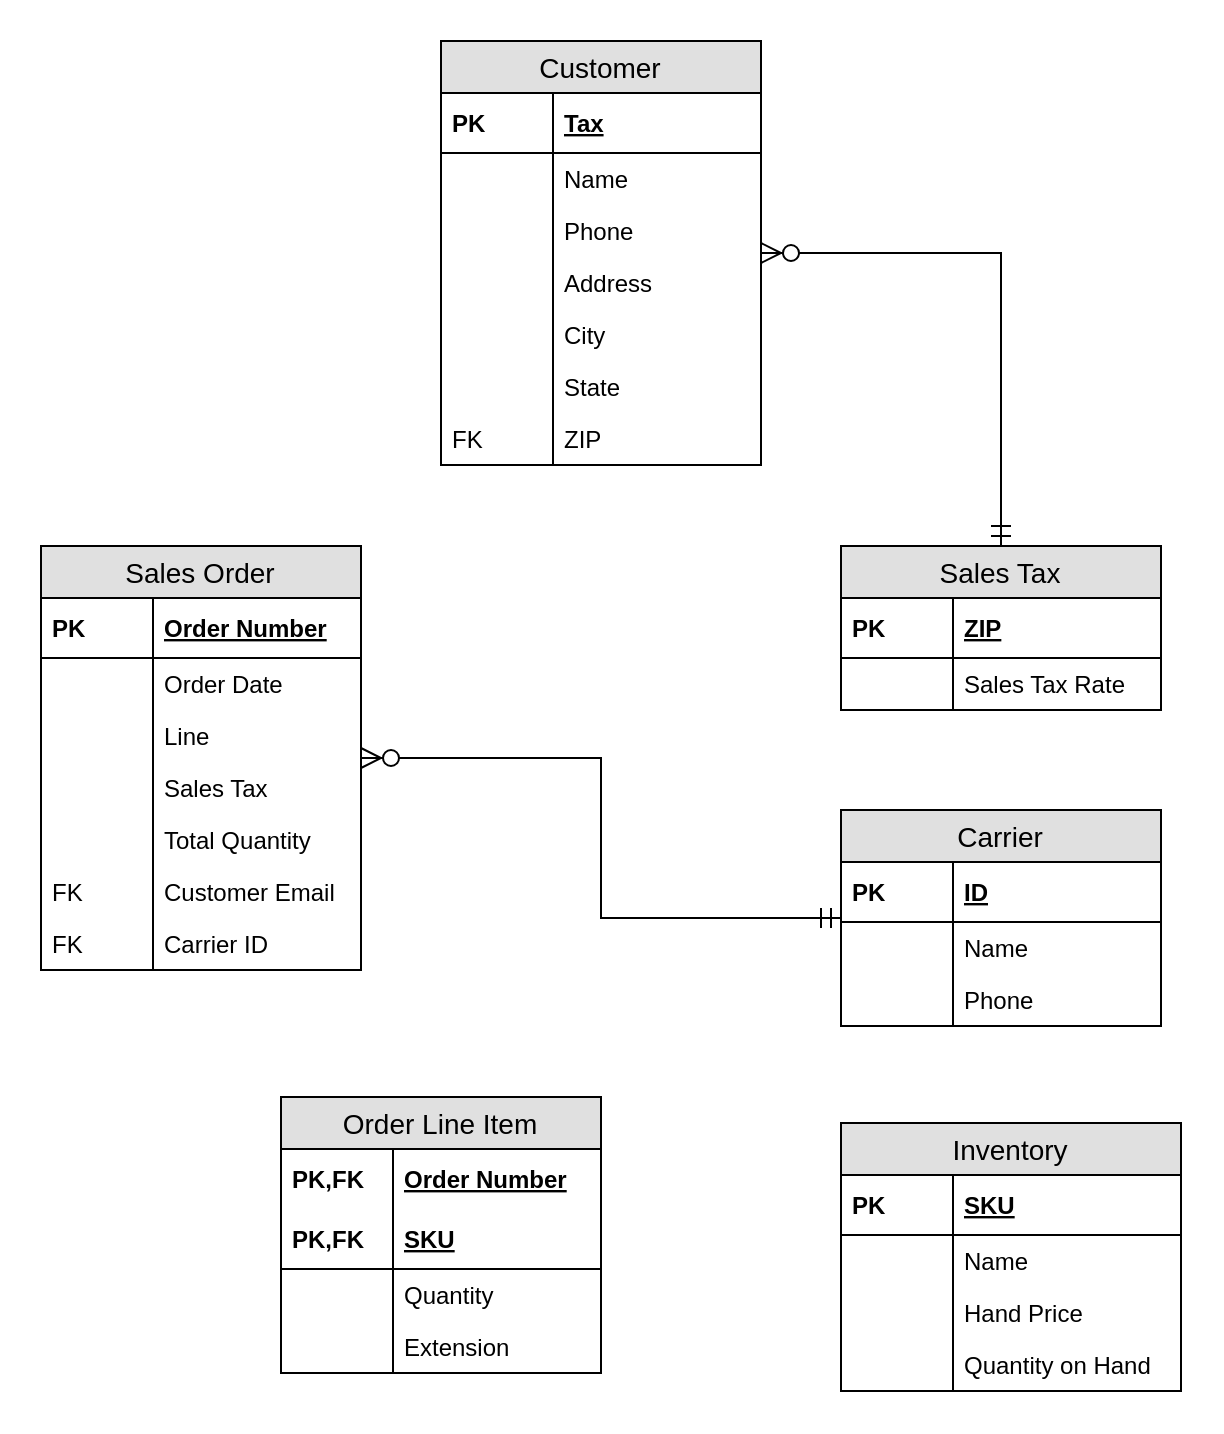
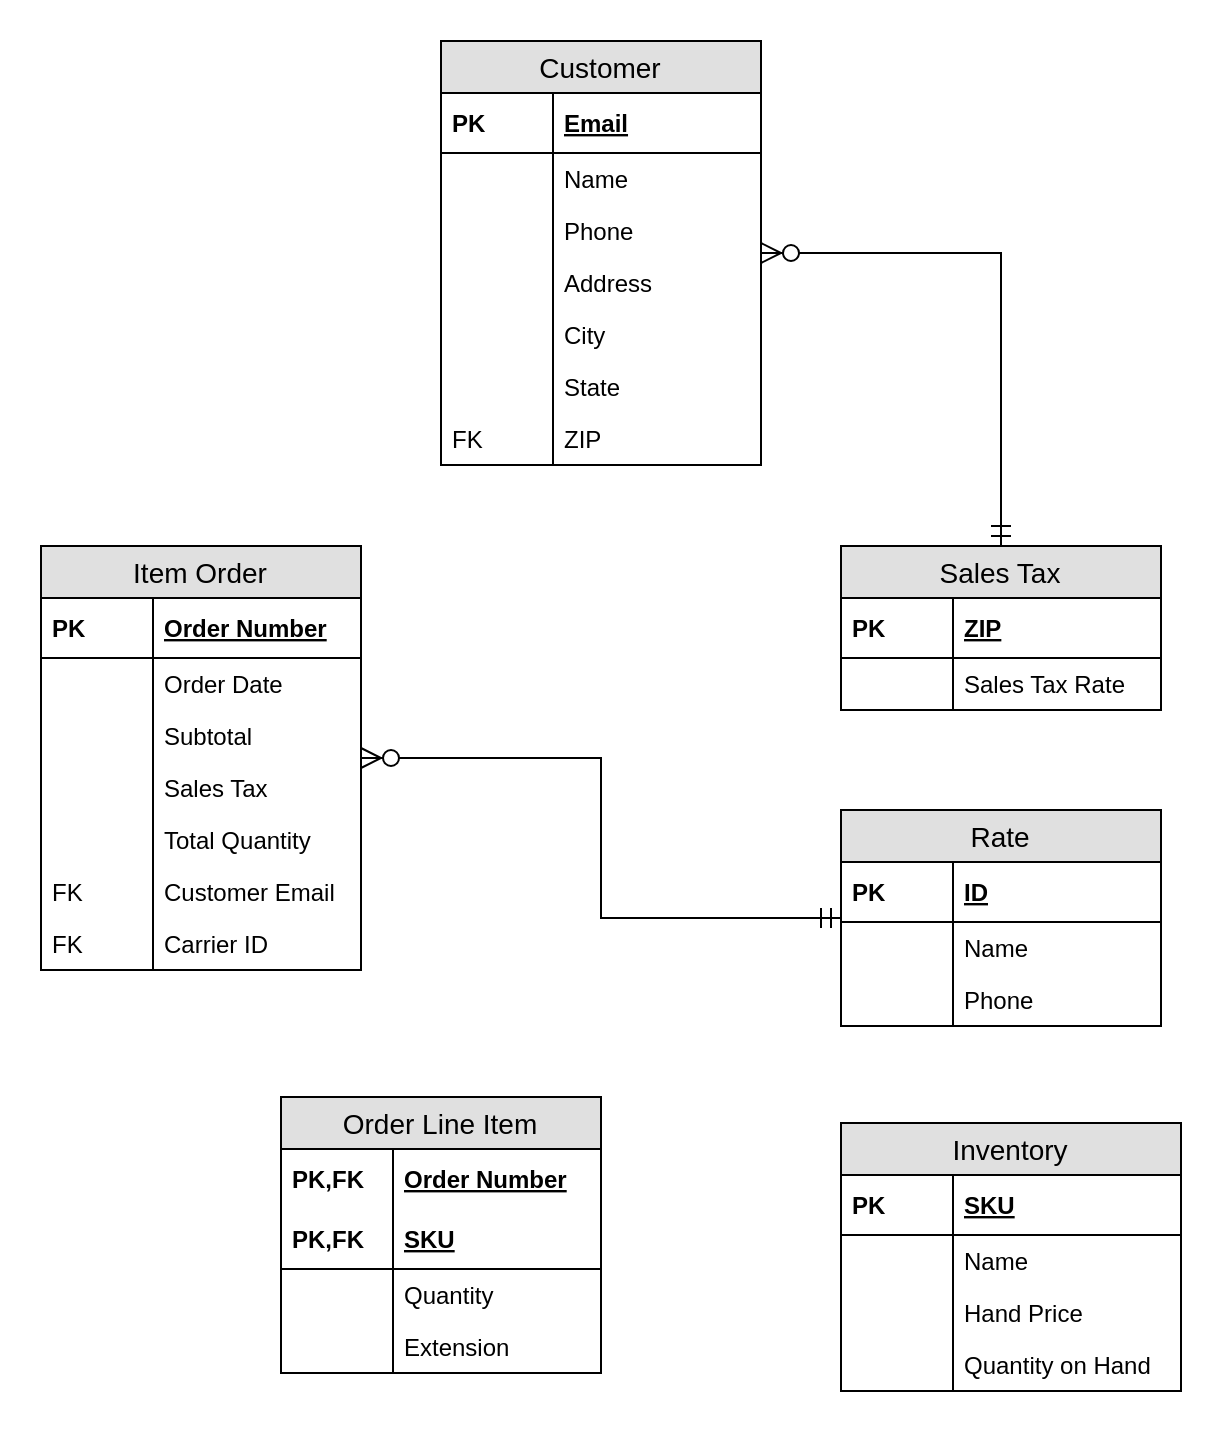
(584, 124) -> (591, 124)
(200, 574) -> (200, 574)
(188, 737) -> (215, 737)
(1000, 838) -> (1000, 838)
